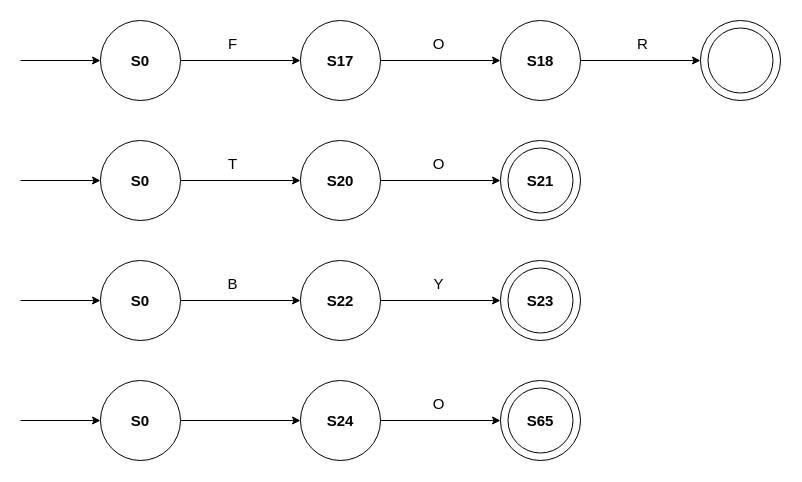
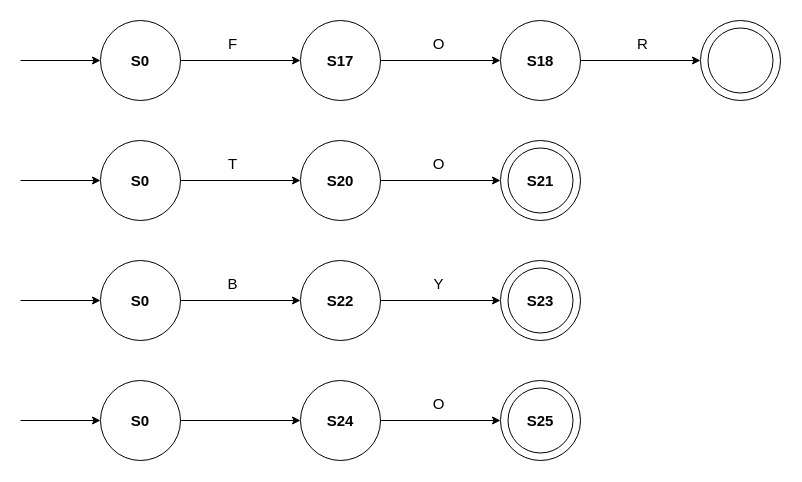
(541, 421) -> (541, 421)
